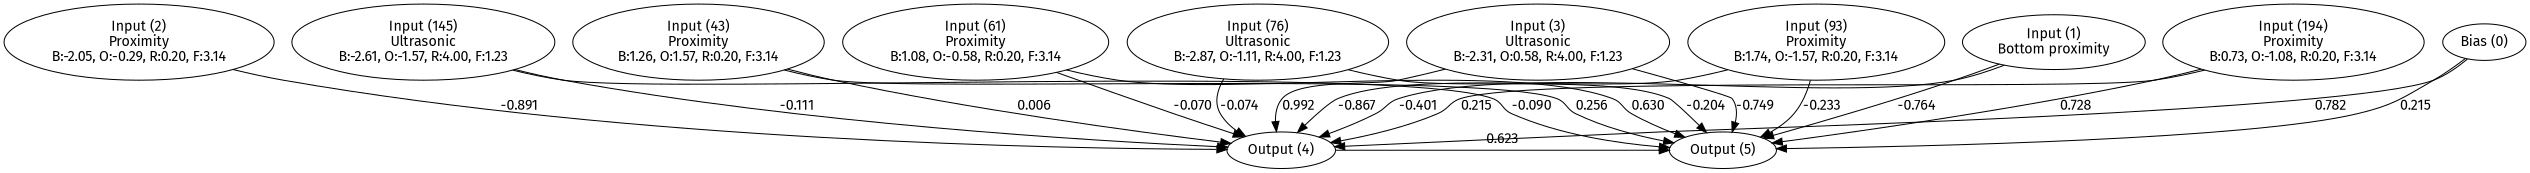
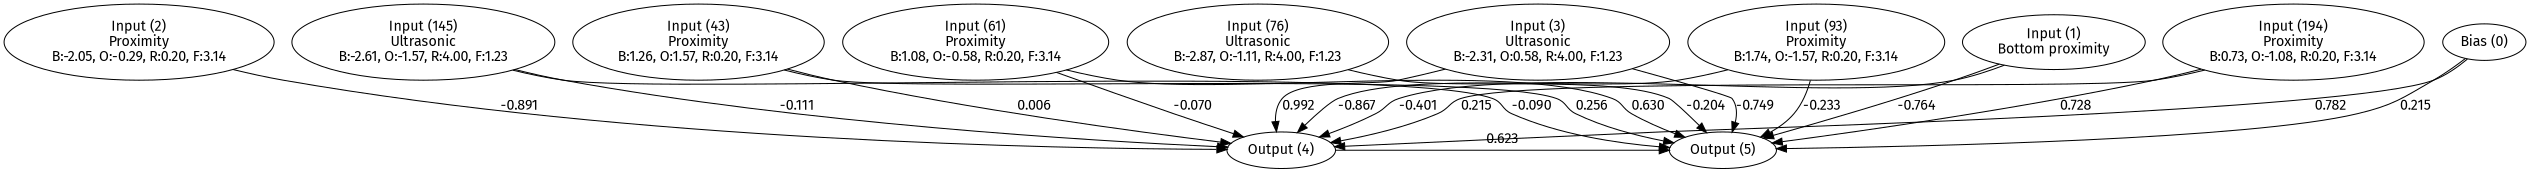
(1218, 108) -> none
